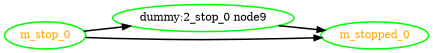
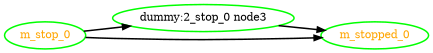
(203, 18) -> (203, 18)
